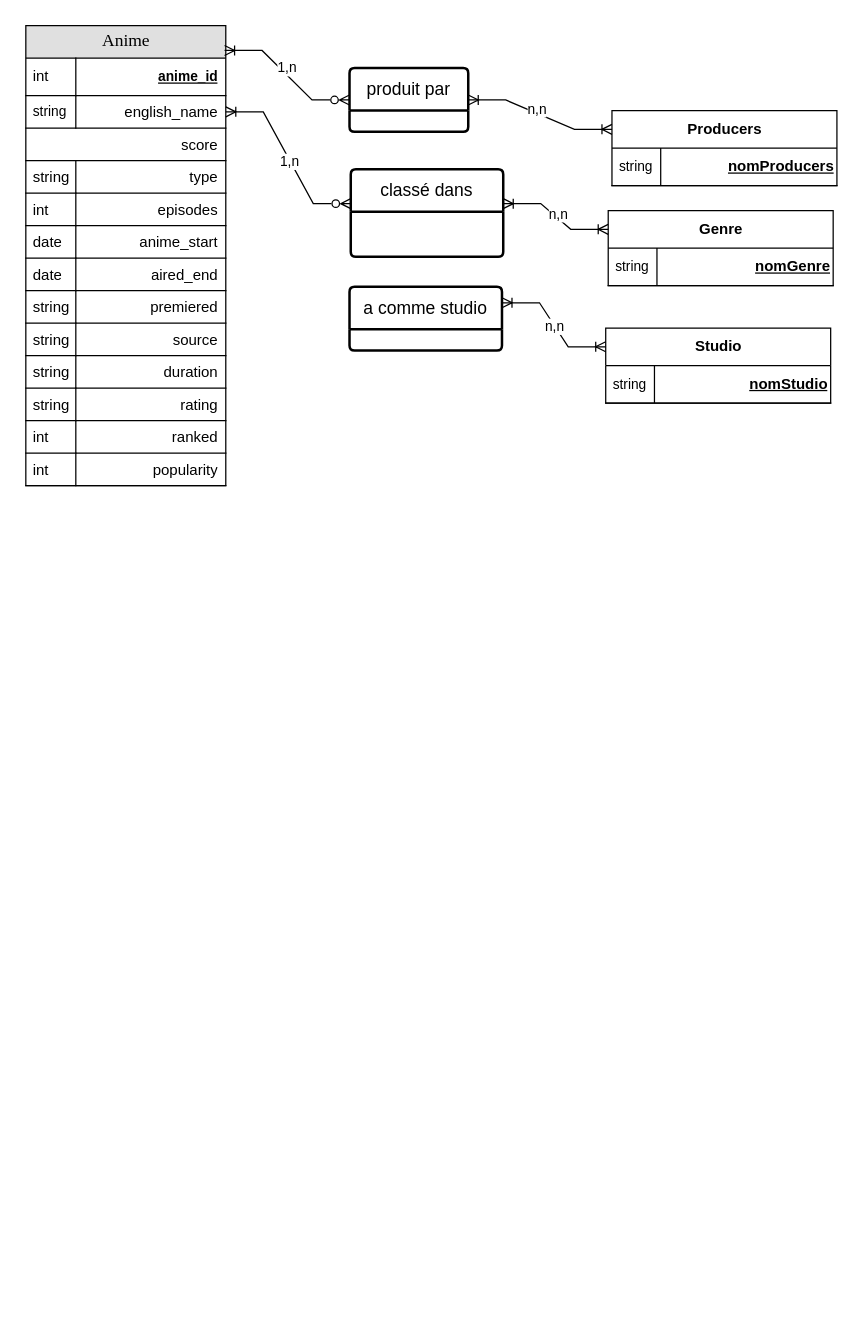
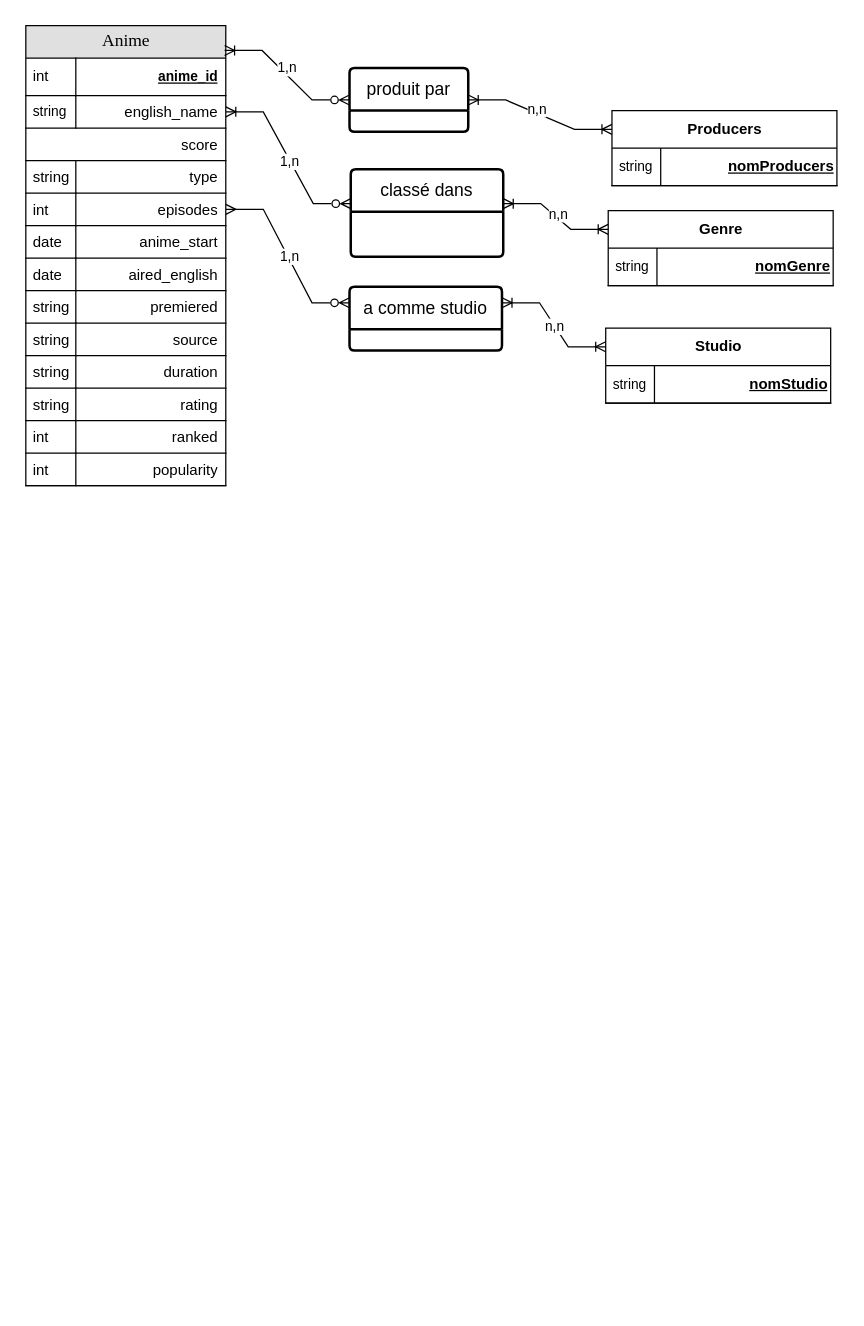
none -> (284, 249)
(182, 276) -> (169, 276)
